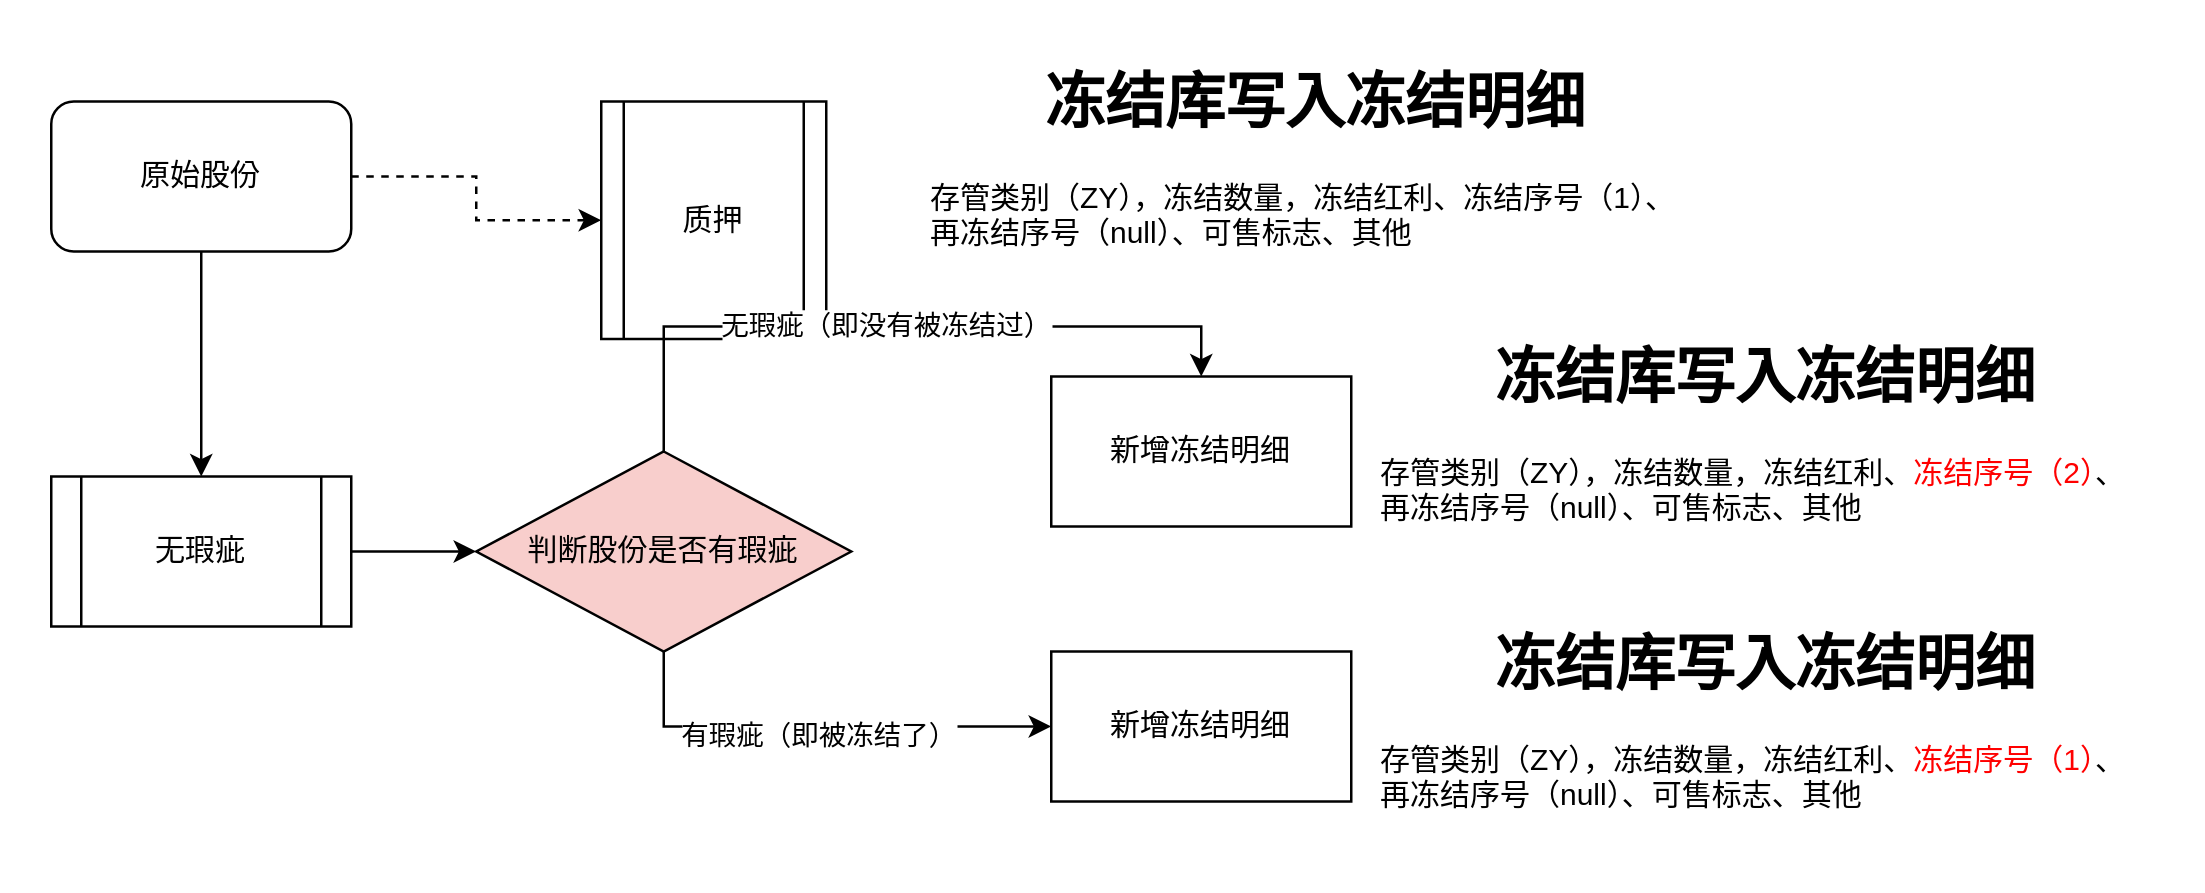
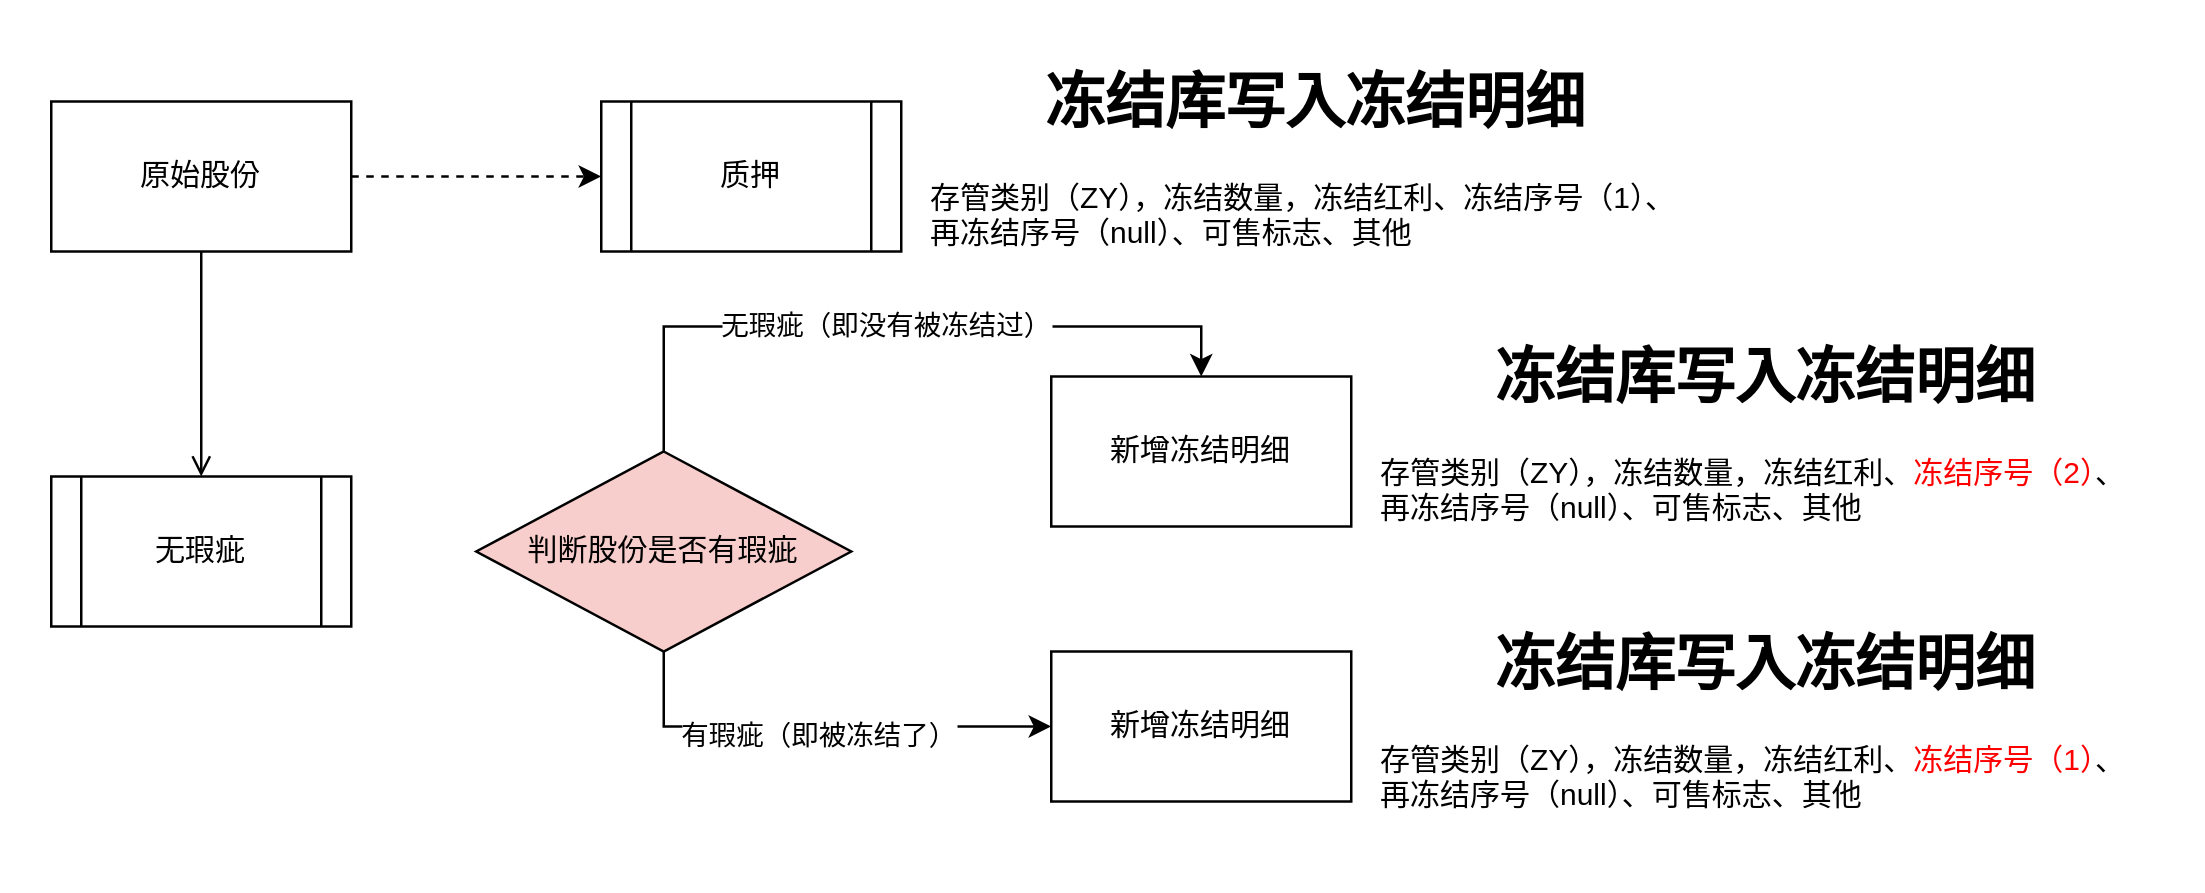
(201, 176) -> (201, 176)
(714, 220) -> (751, 176)
(201, 458) -> (201, 462)
(405, 551) -> none
